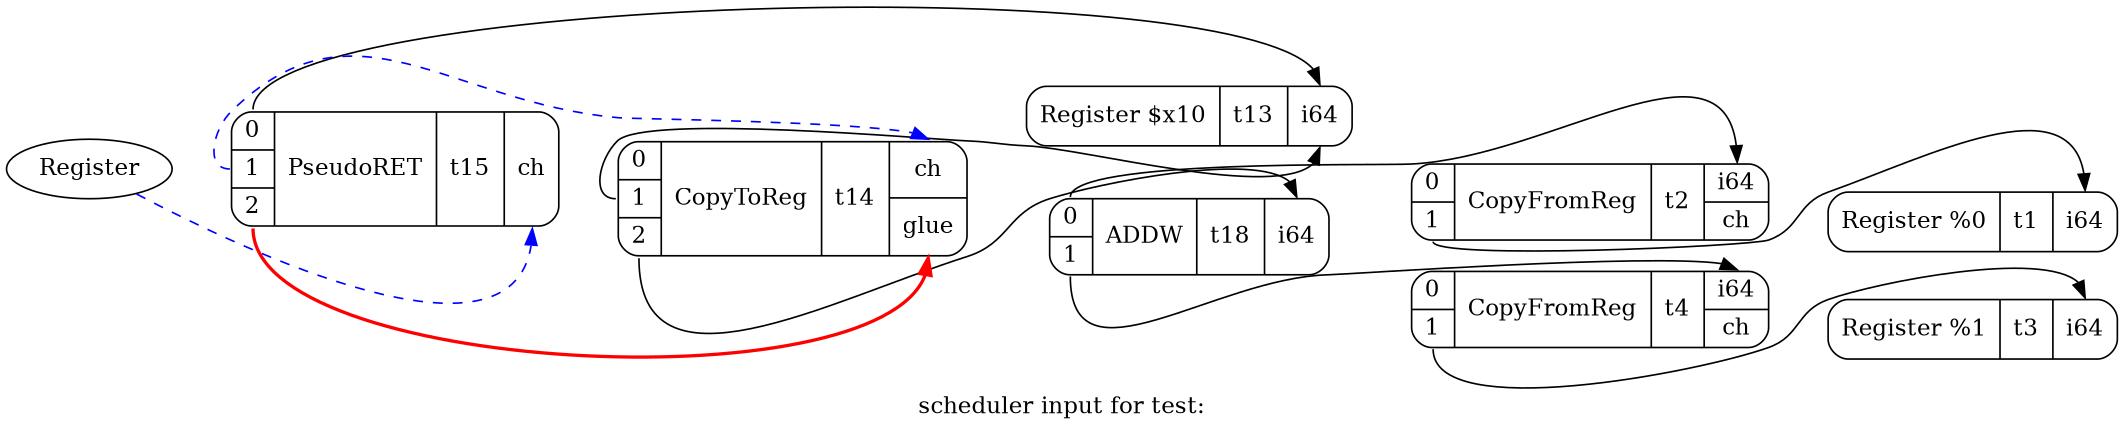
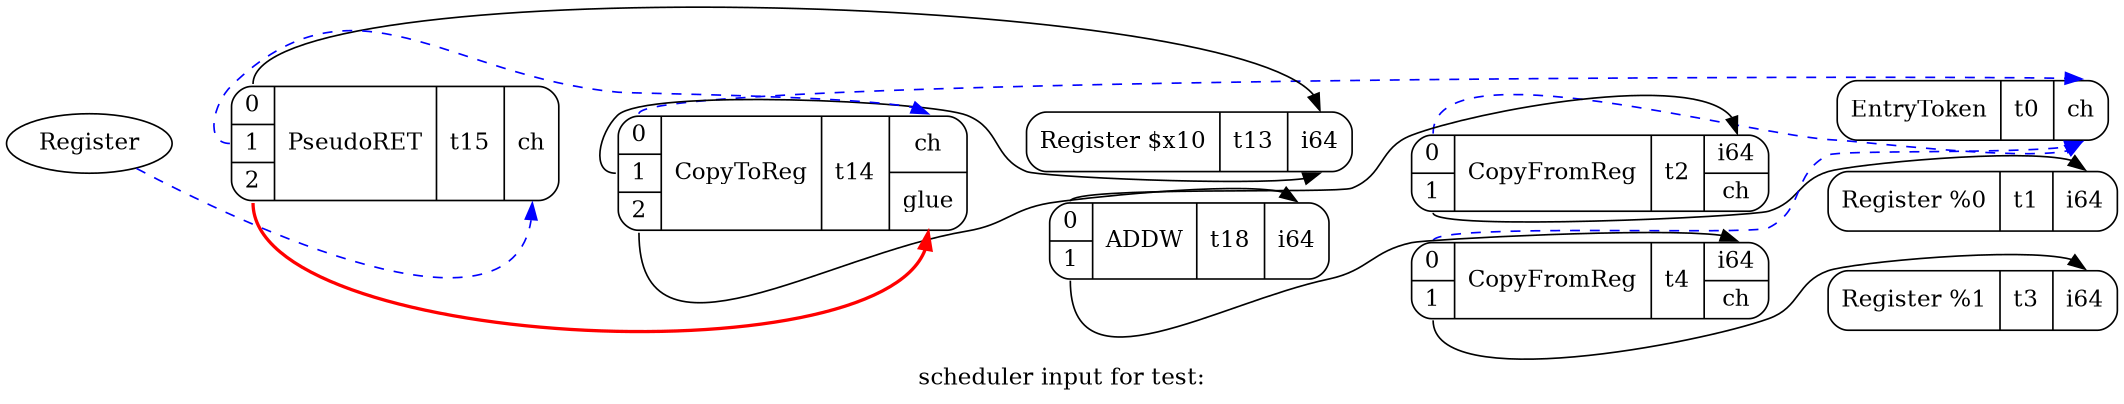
none -> (1973, 110)
